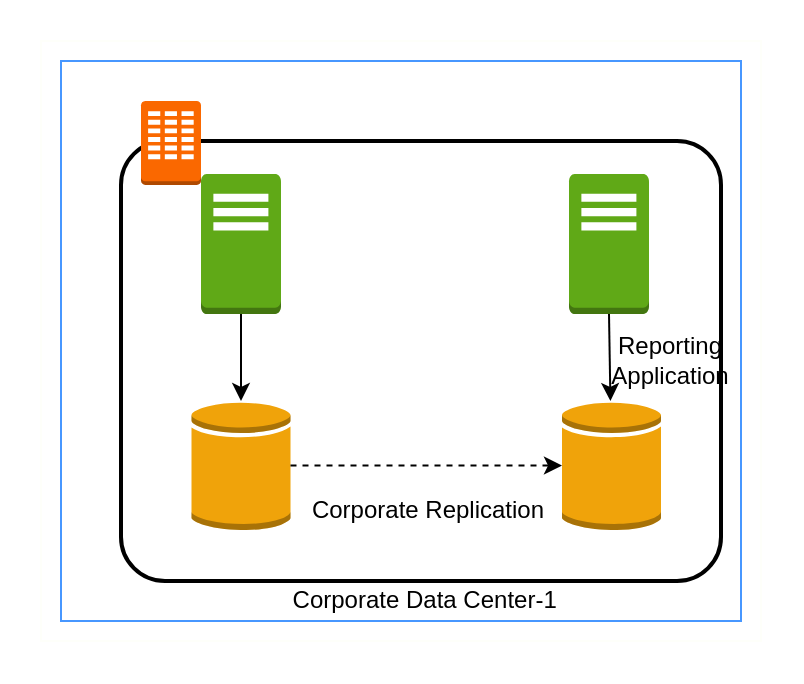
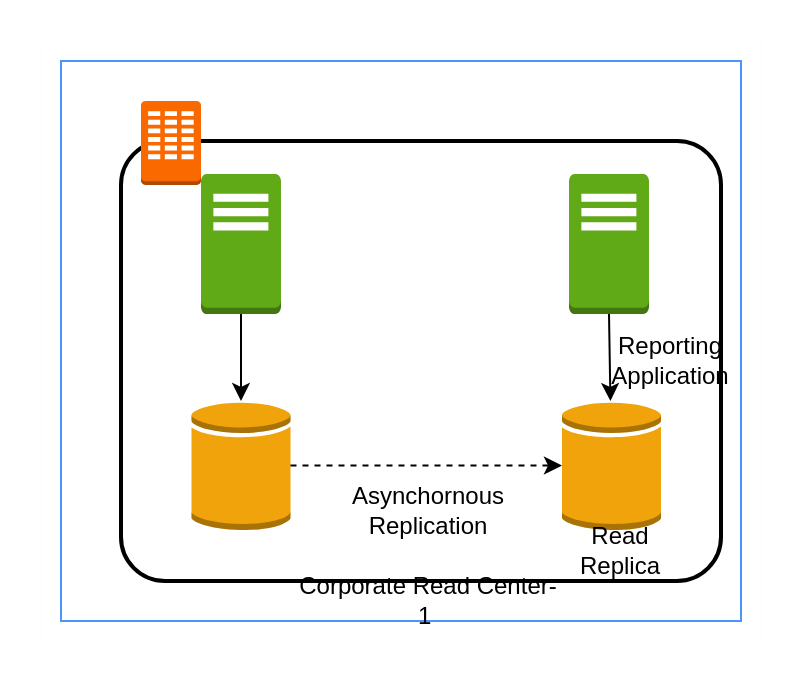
(429, 511) -> (429, 511)
none -> (621, 550)
(429, 601) -> (429, 601)
